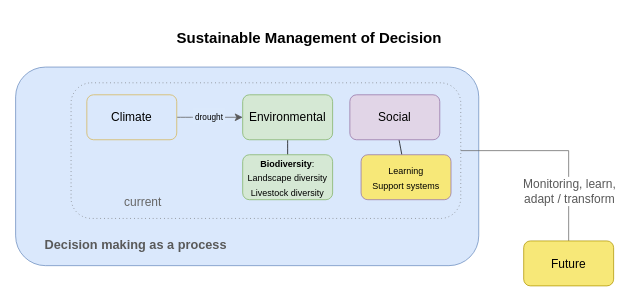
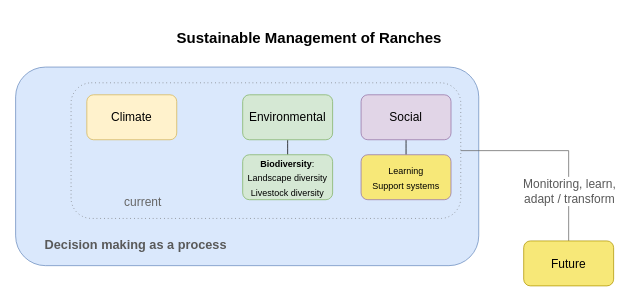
(309, 38) -> (309, 38)
(132, 117) -> (132, 117)
(209, 117) -> none
(395, 117) -> (406, 117)
